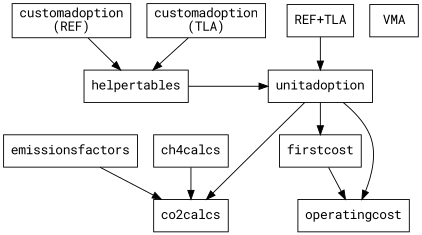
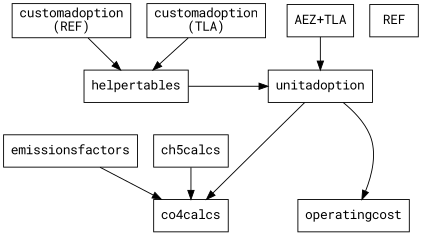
(320, 21) -> (320, 21)
(394, 21) -> (394, 21)
(191, 151) -> (191, 151)
(320, 151) -> none
(191, 216) -> (191, 216)
